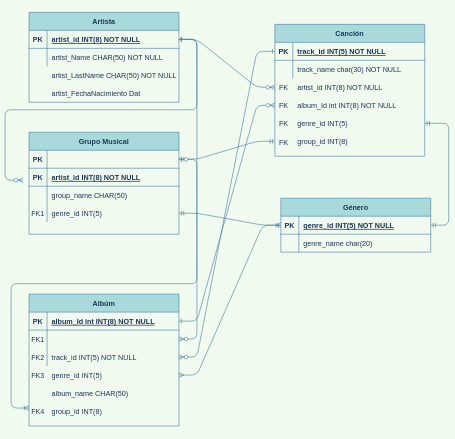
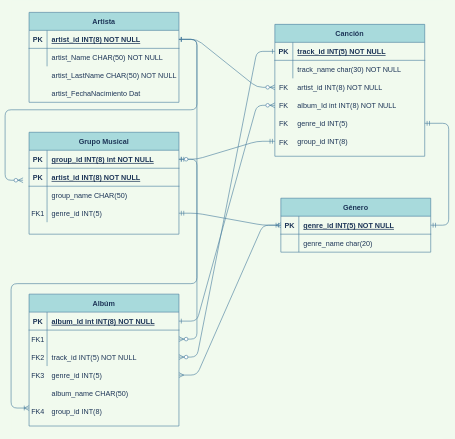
none -> (113, 159)
